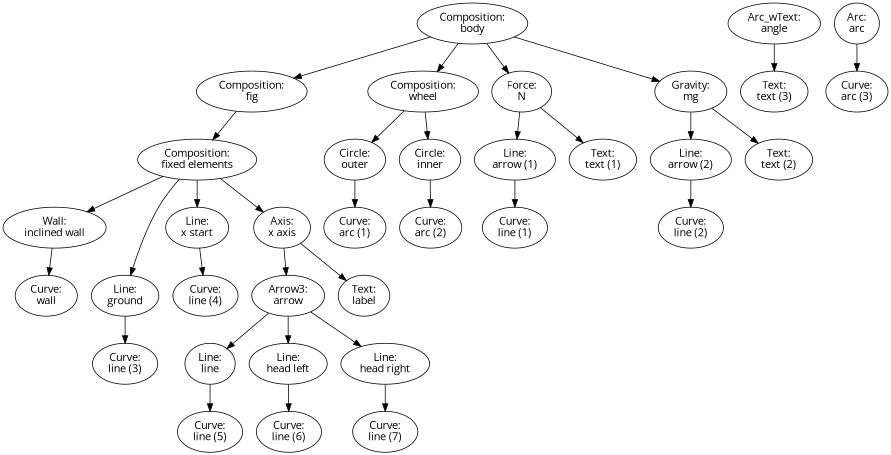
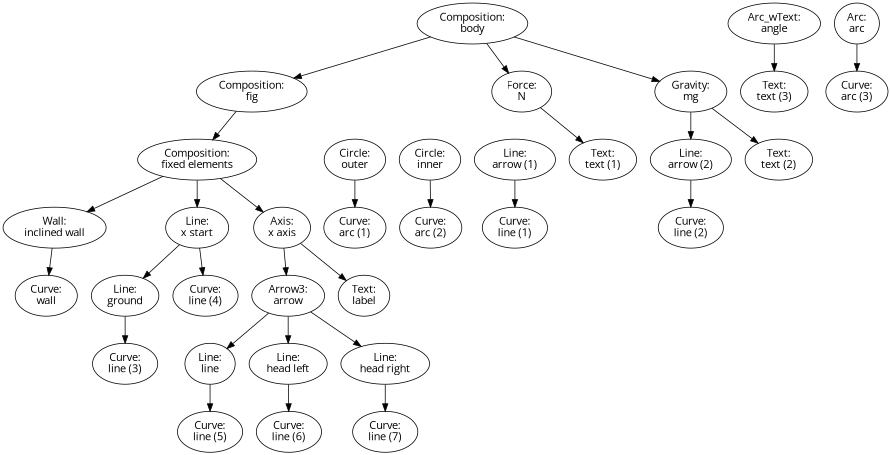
(423, 92) -> none
(519, 122) -> none
(151, 221) -> (164, 259)
